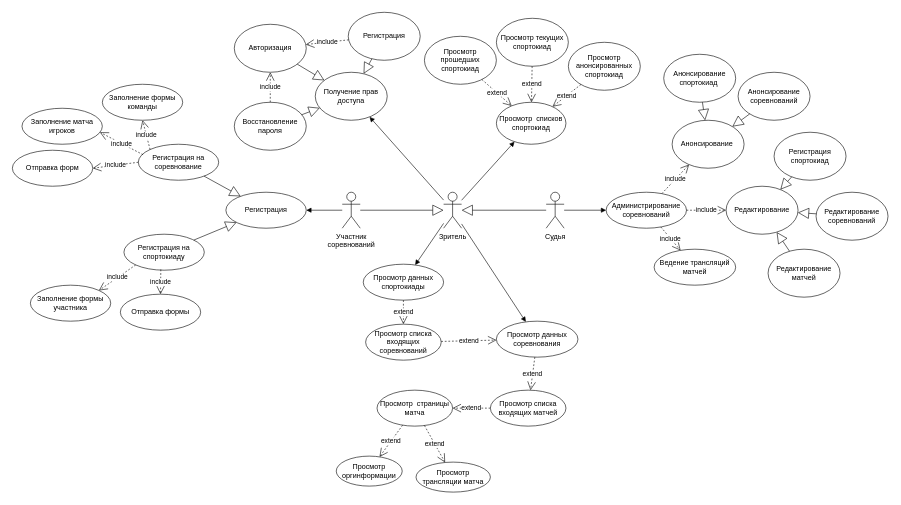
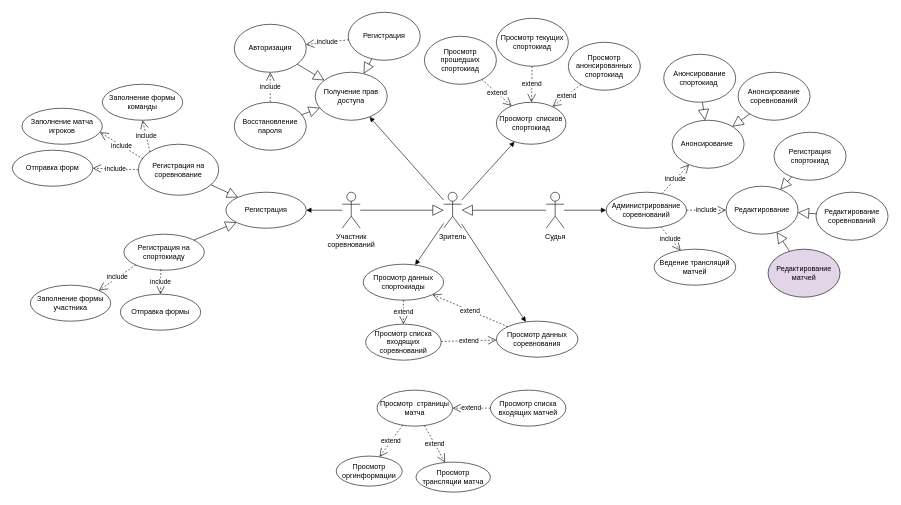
(179, 162) -> (179, 170)
(804, 273) -> (804, 273)
(533, 373) -> (470, 311)
